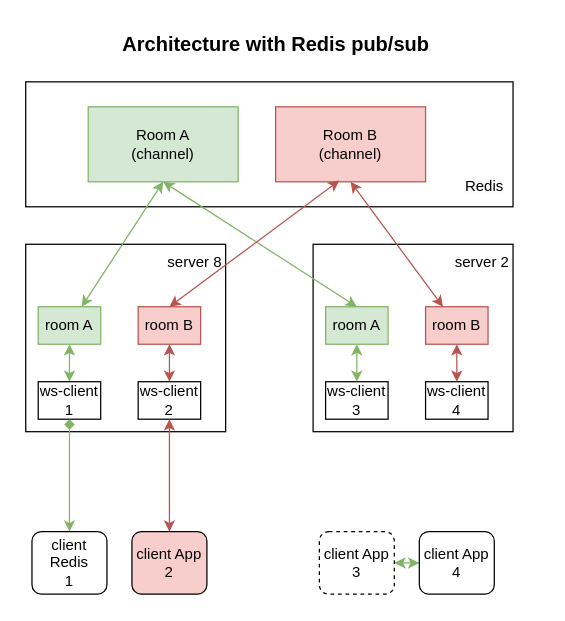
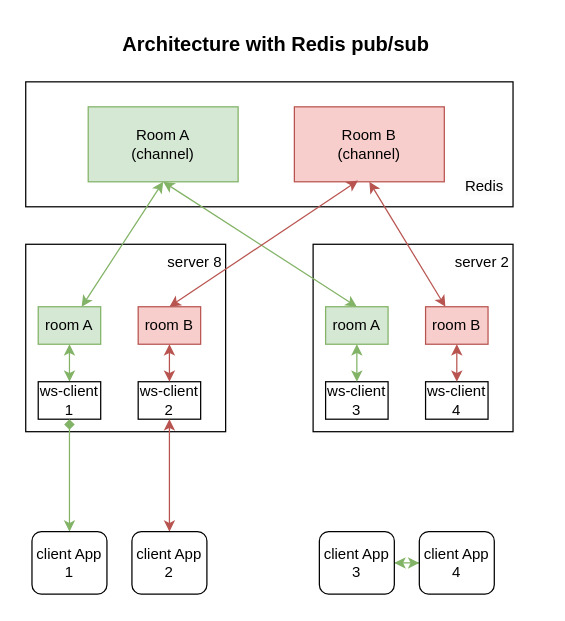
(351, 144) -> (369, 144)
(69, 563) -> (69, 563)
(169, 563) -> (169, 563)
(357, 563) -> (357, 563)
